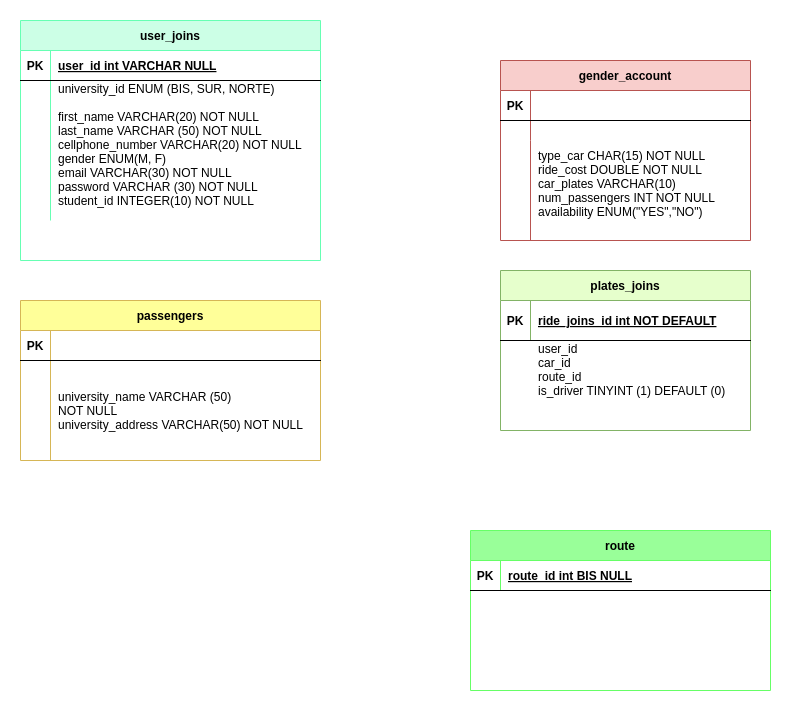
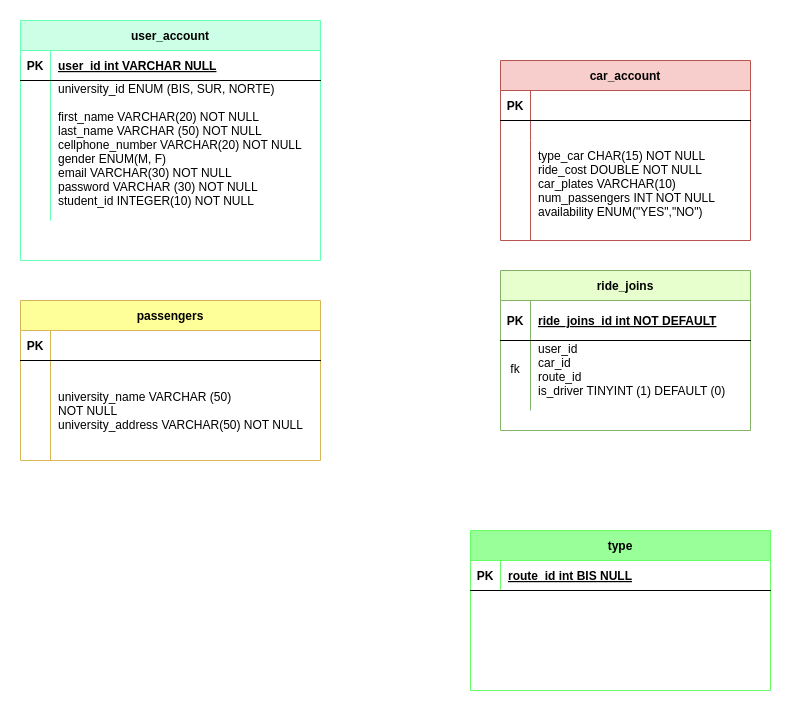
(170, 36) -> (170, 36)
(625, 76) -> (625, 76)
(625, 286) -> (625, 286)
none -> (516, 376)
(620, 546) -> (620, 546)
